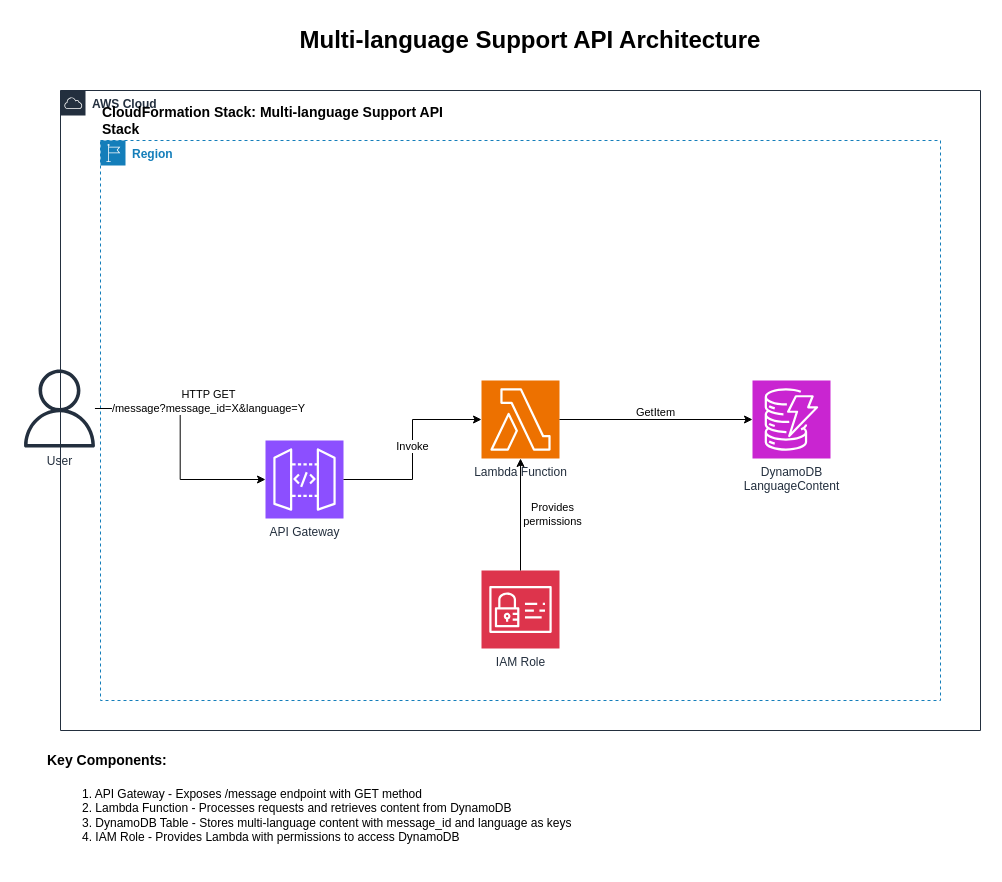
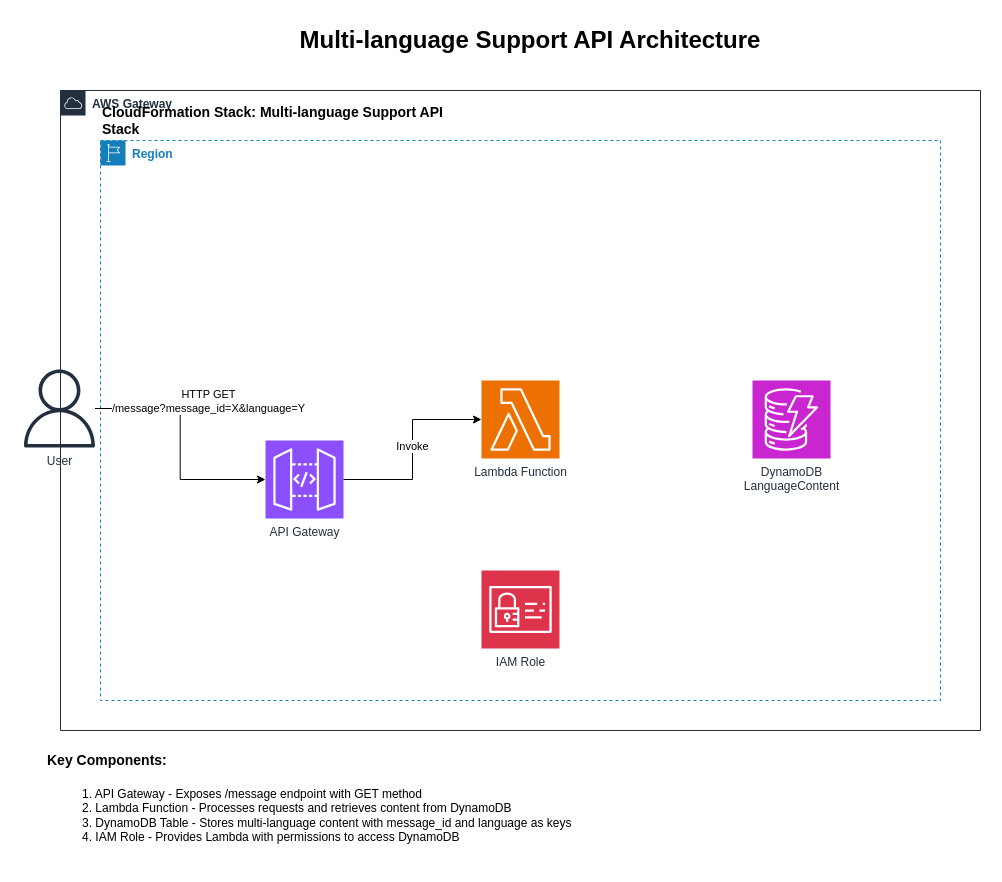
(120, 105) -> (128, 105)
(653, 420) -> none
(521, 518) -> none
